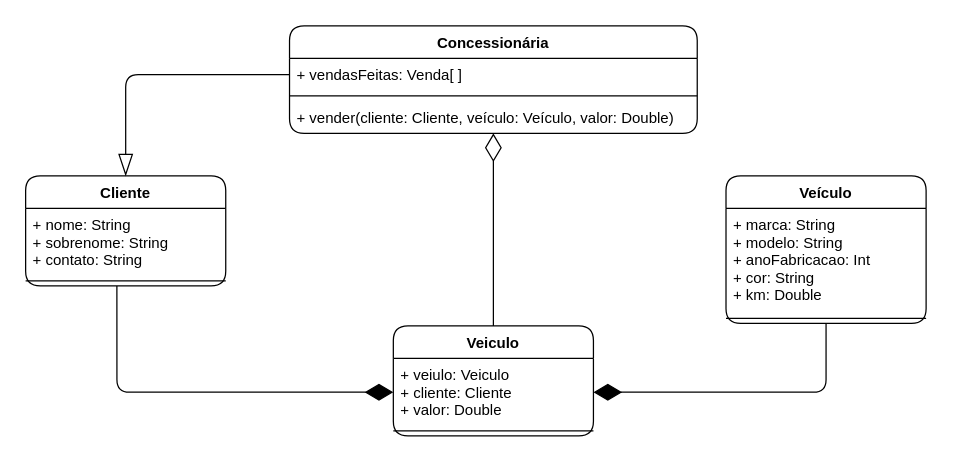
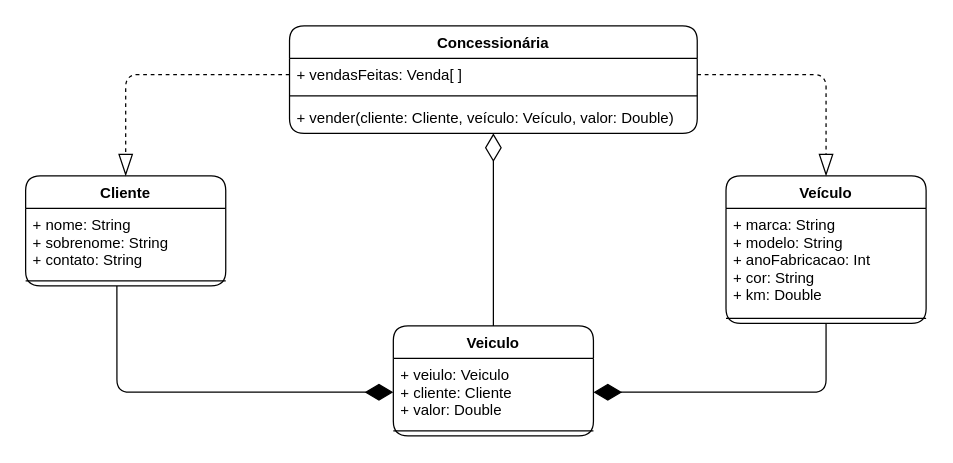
(172, 74) -> (172, 74)
none -> (796, 74)
